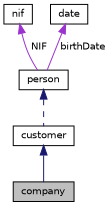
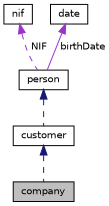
(28, 53) -> (28, 53)
(44, 169) -> (44, 169)
